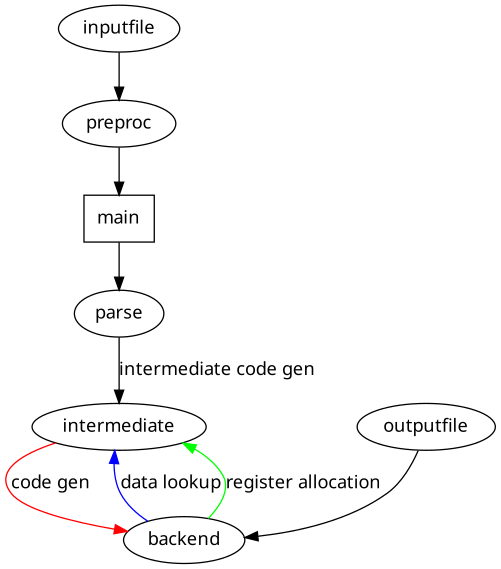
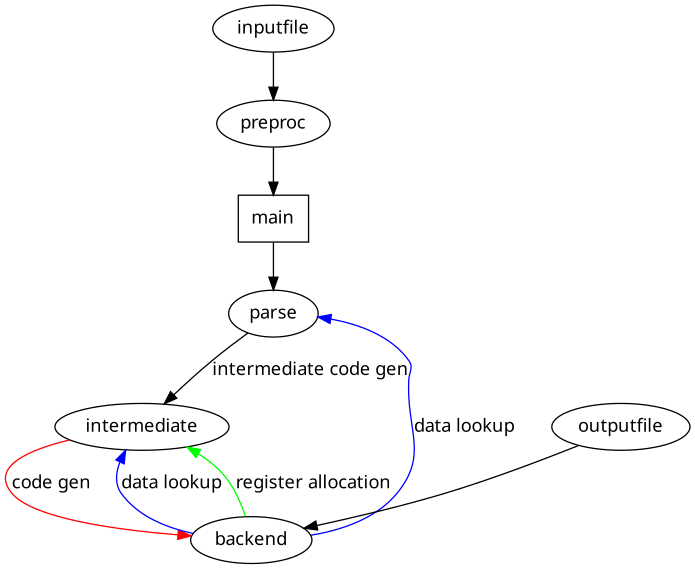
none -> (413, 432)
